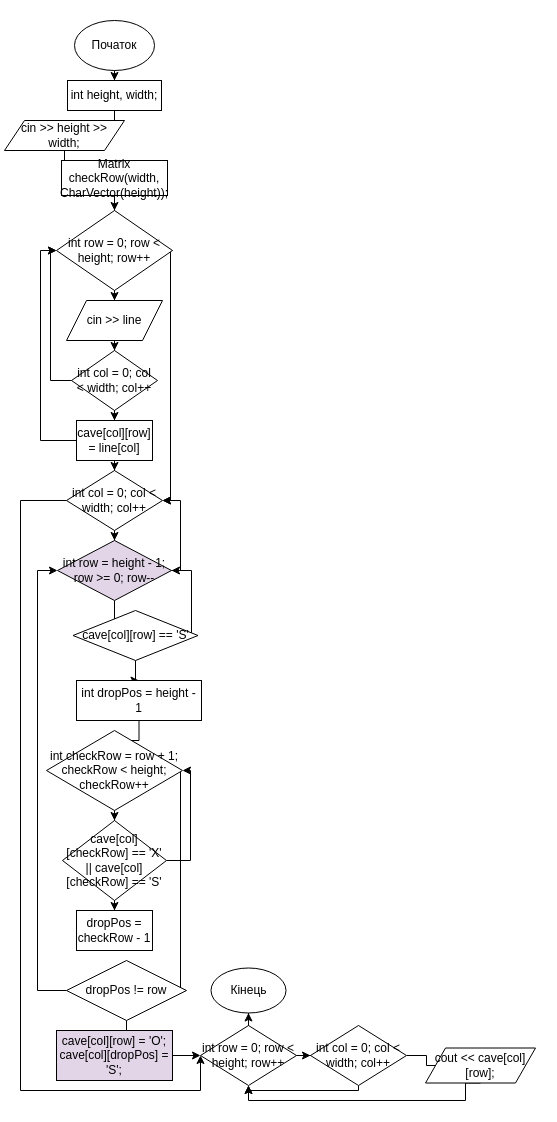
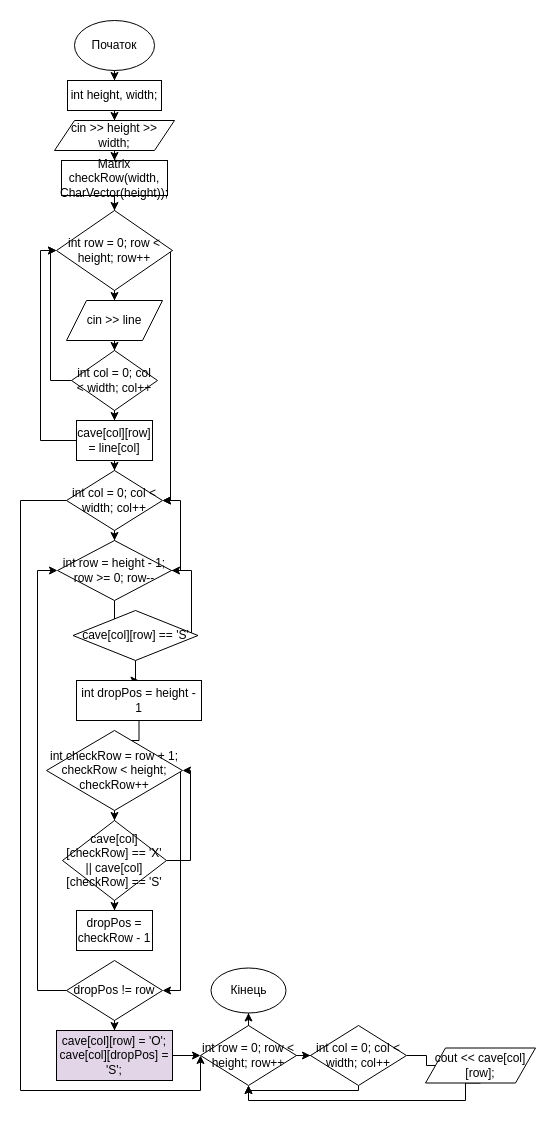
(65, 136) -> (115, 136)
(115, 571) -> (115, 571)
(127, 991) -> (115, 991)
